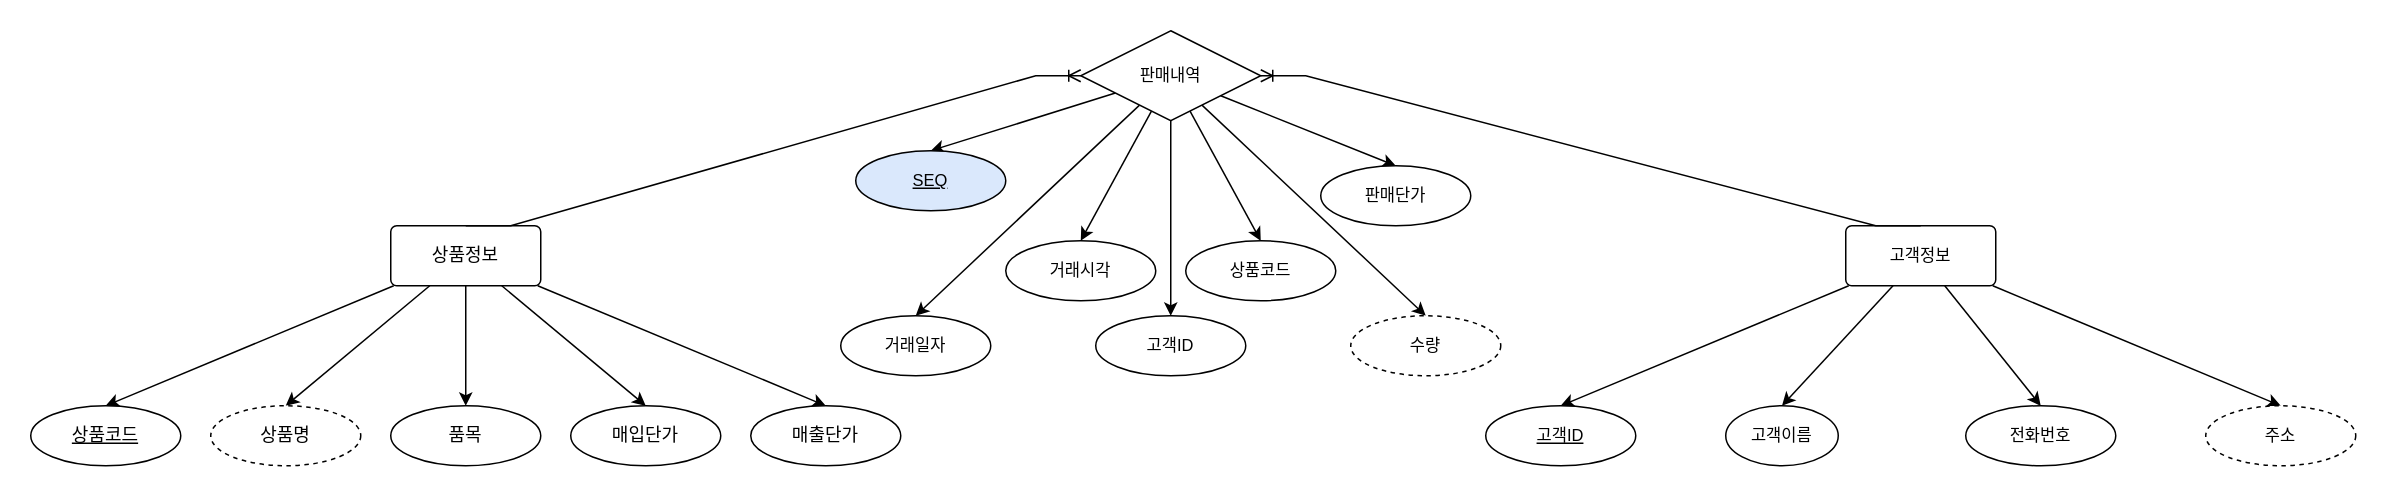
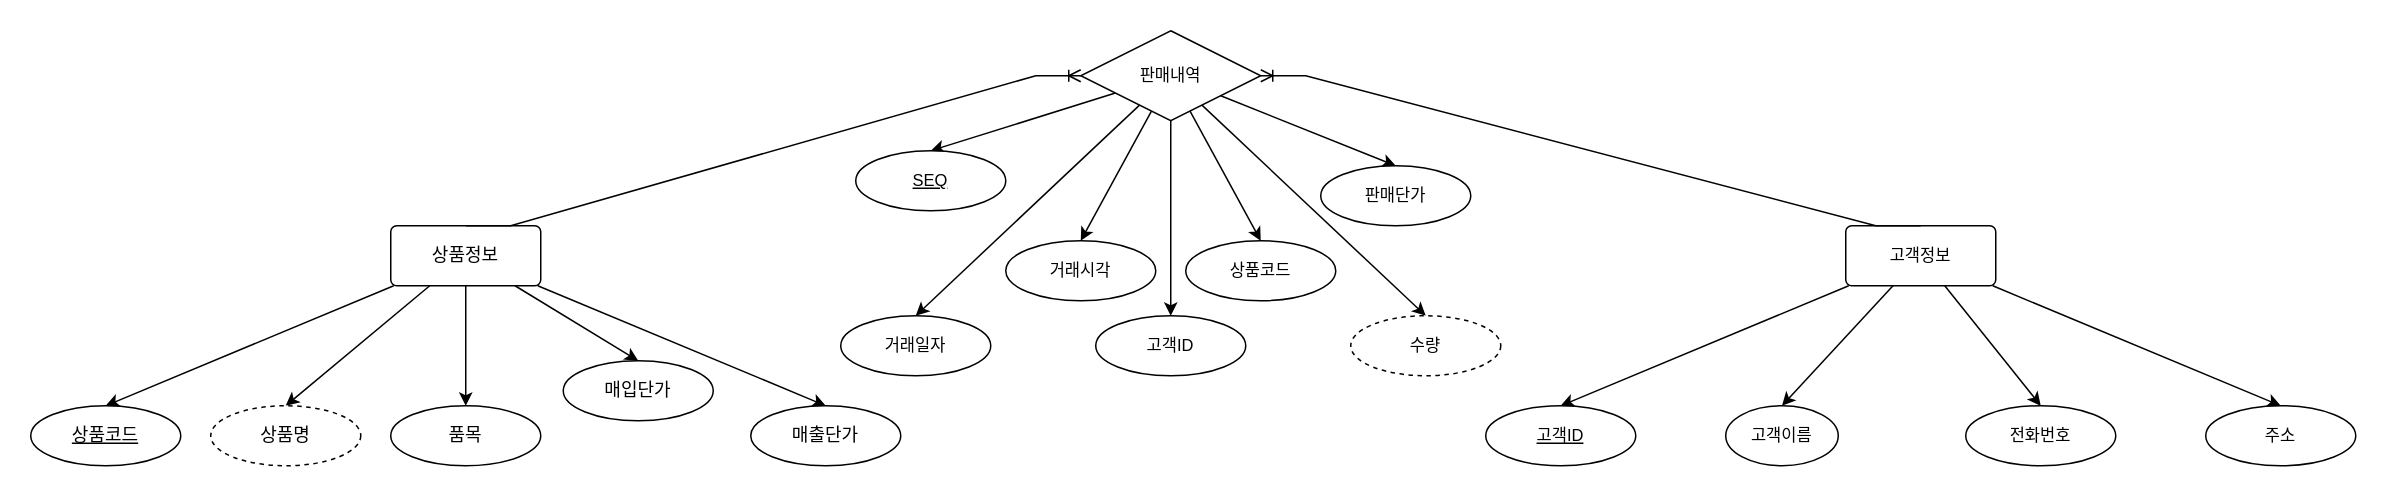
(931, 181) -> (931, 181)
(646, 436) -> (638, 391)
(2281, 436) -> (2281, 436)
